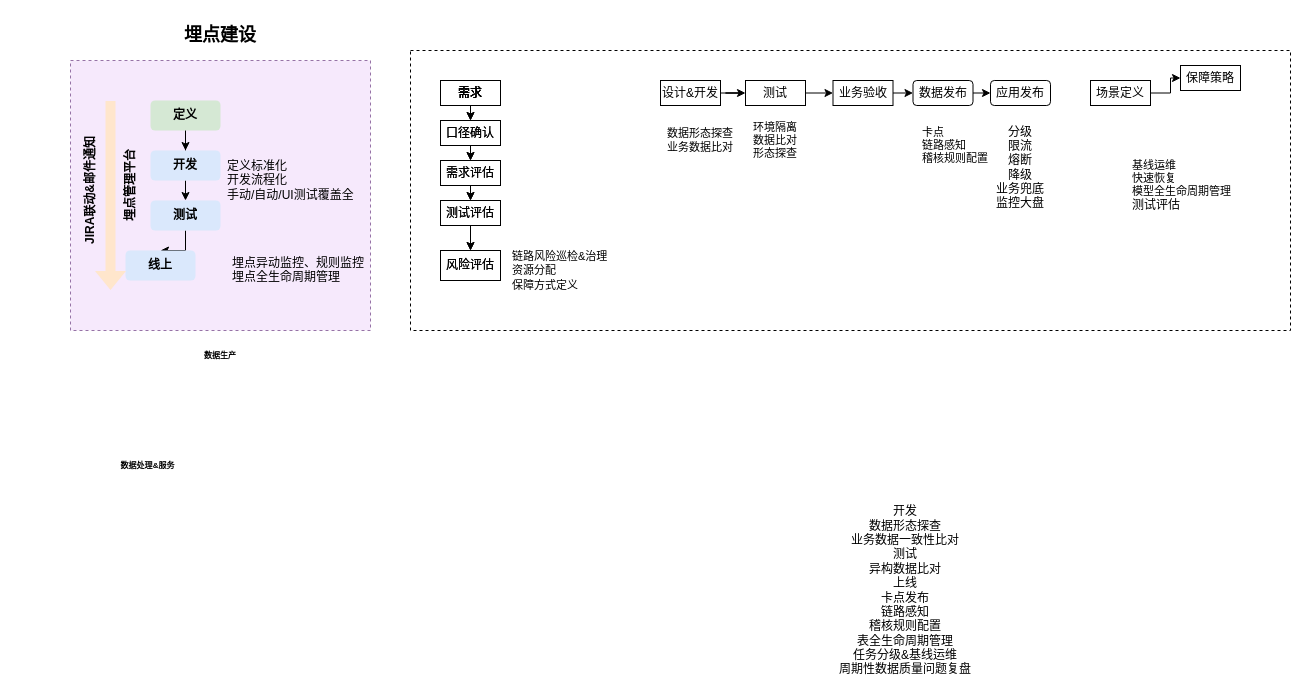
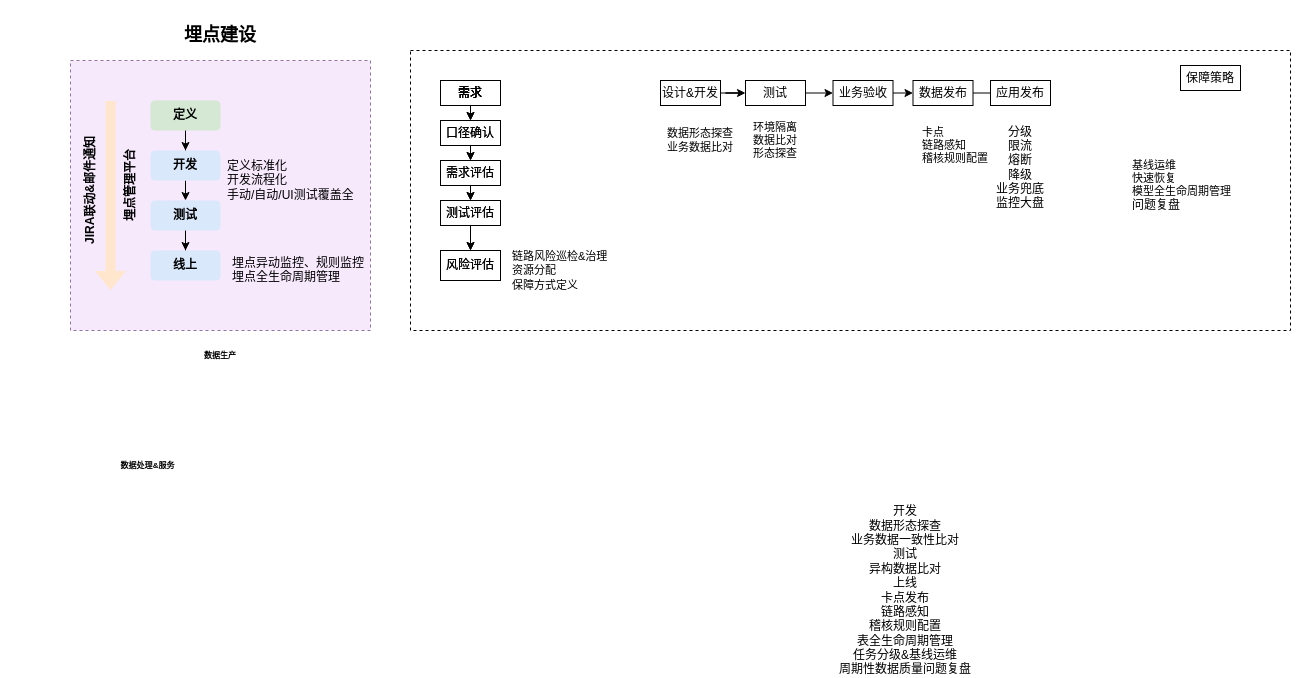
(943, 93) -> (943, 93)
(982, 93) -> (984, 93)
(1021, 93) -> (1021, 93)
(1121, 93) -> none
(1170, 93) -> none
(1182, 186) -> (1182, 186)
(161, 266) -> (186, 266)
